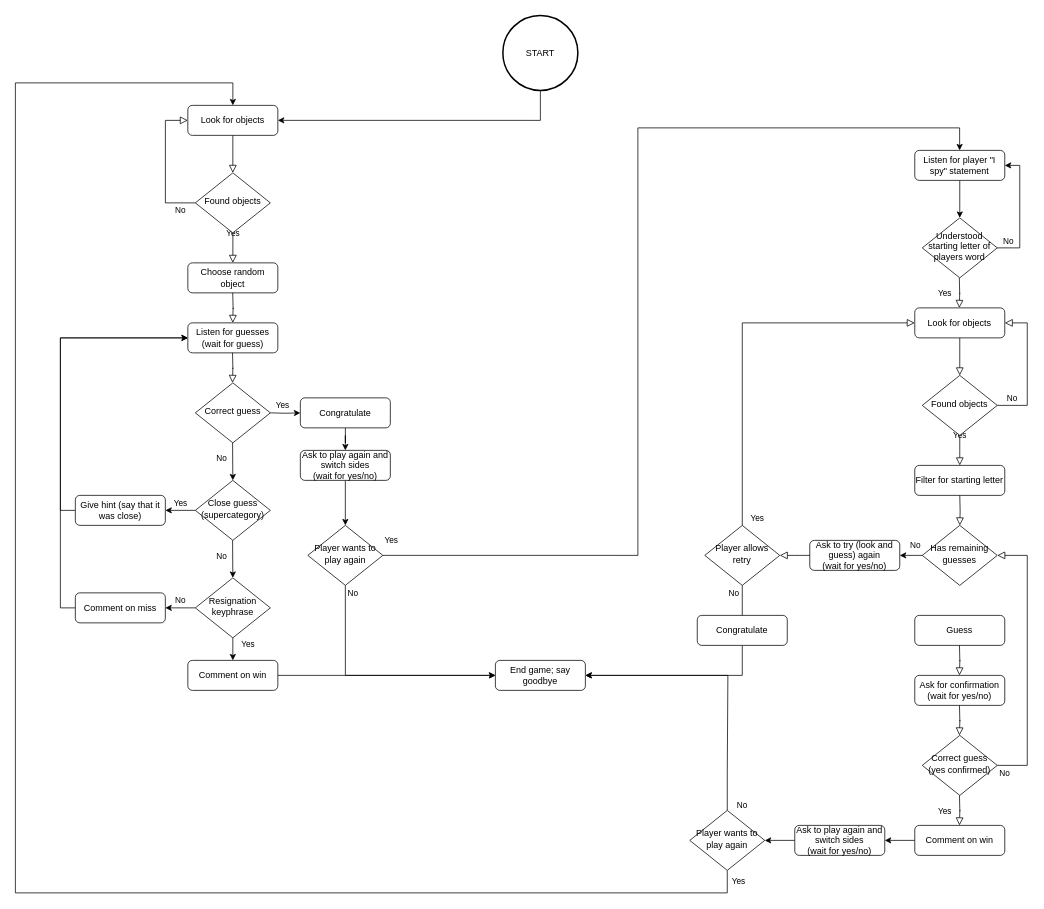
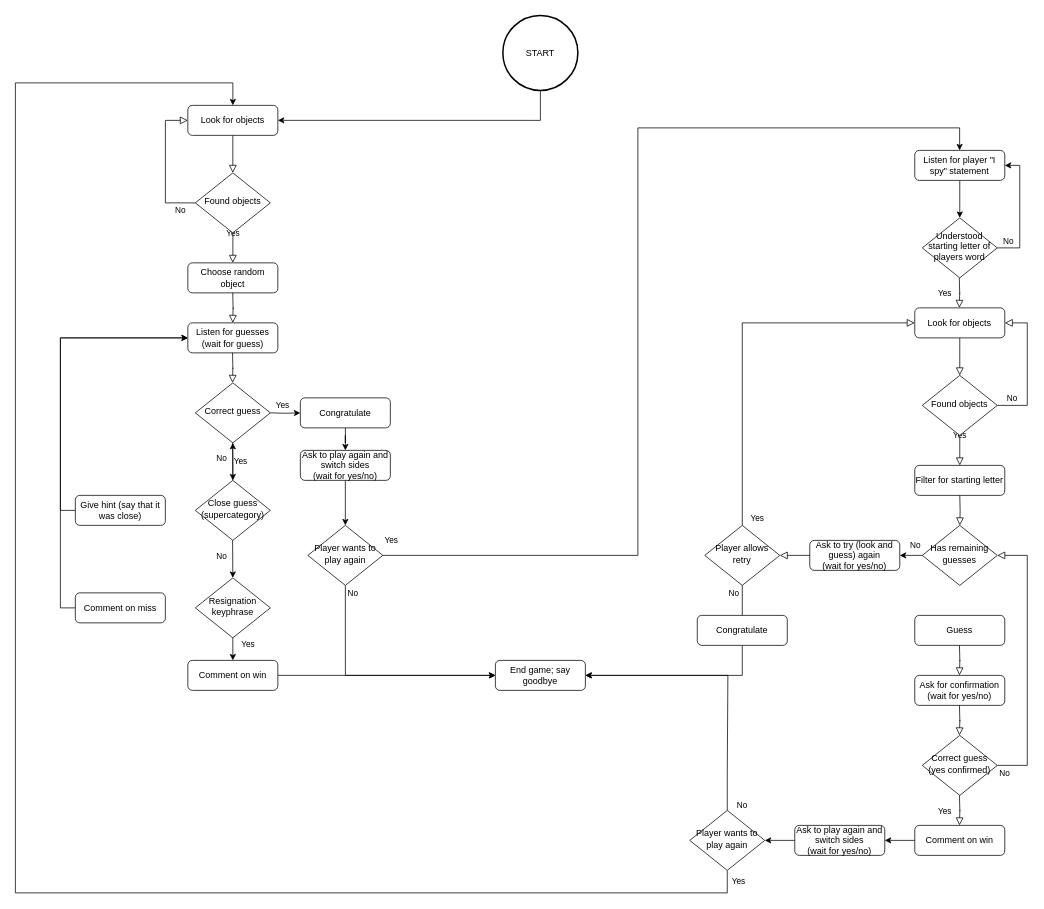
(183, 510) -> (233, 478)
(172, 608) -> none
